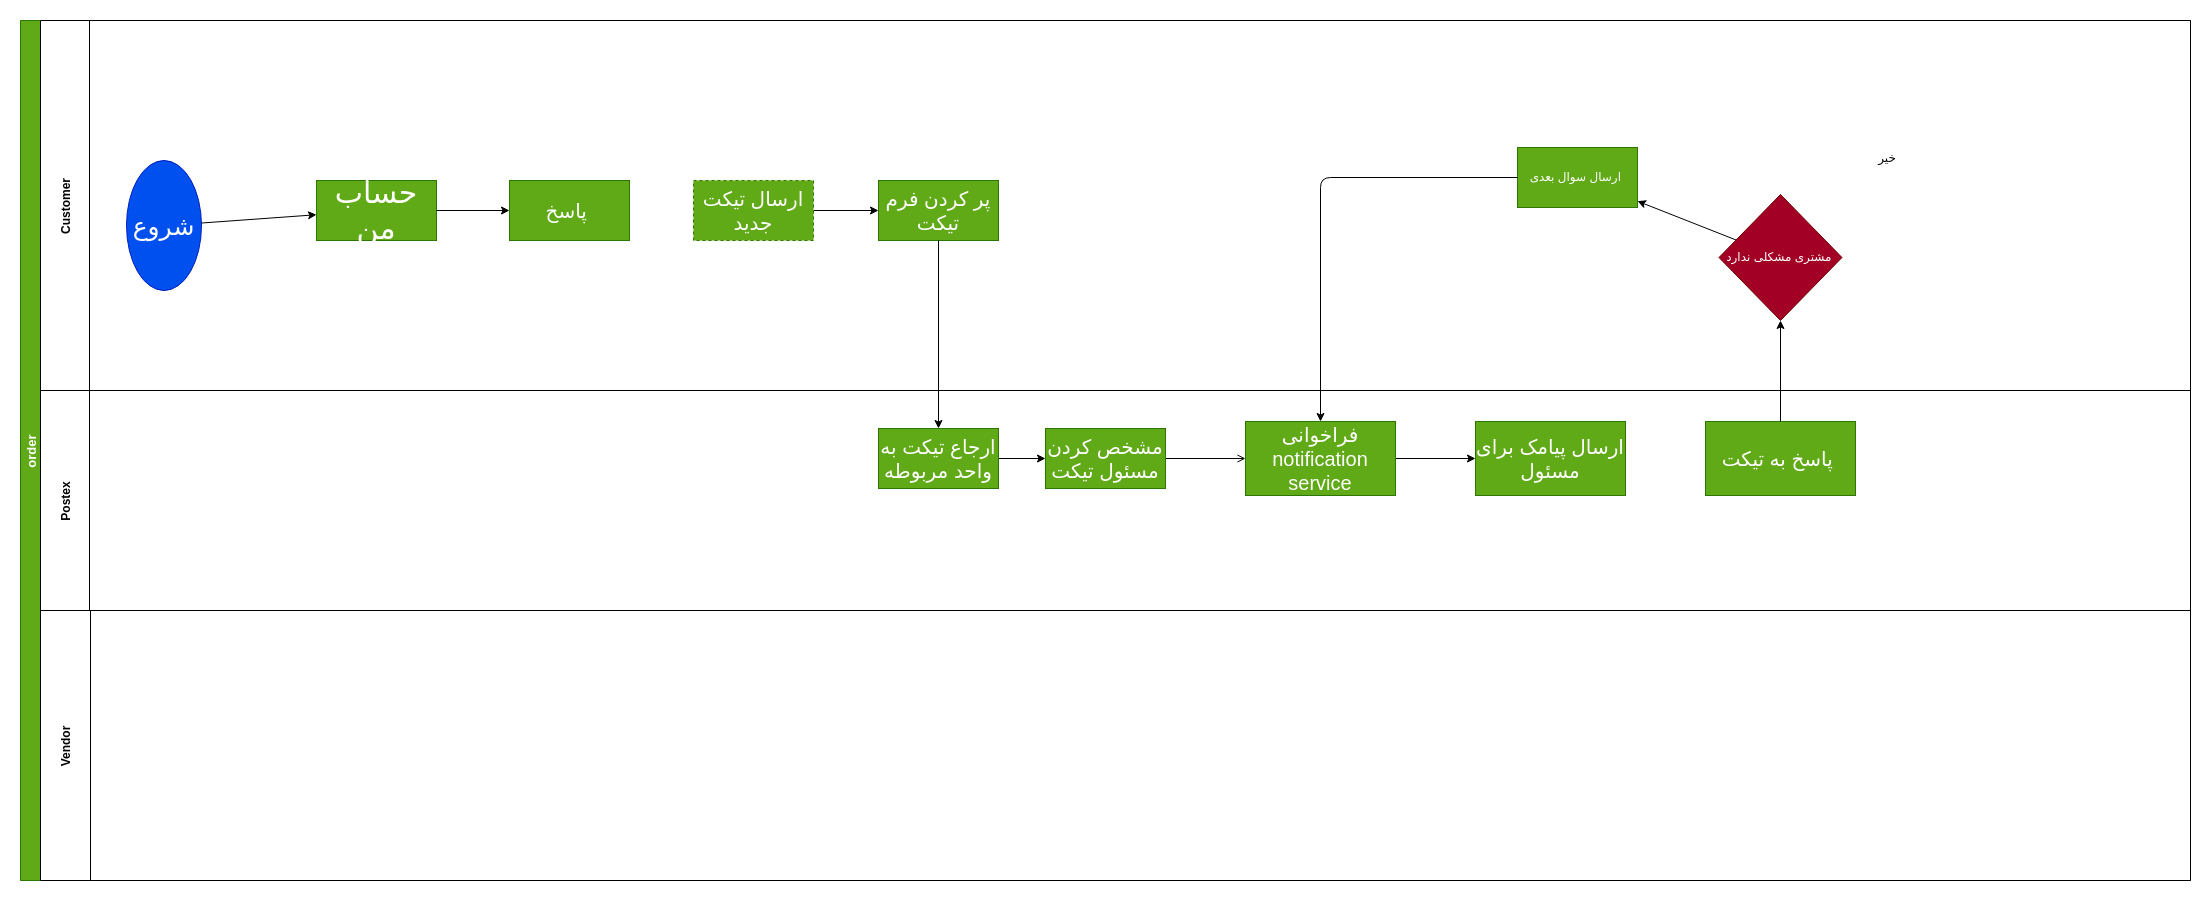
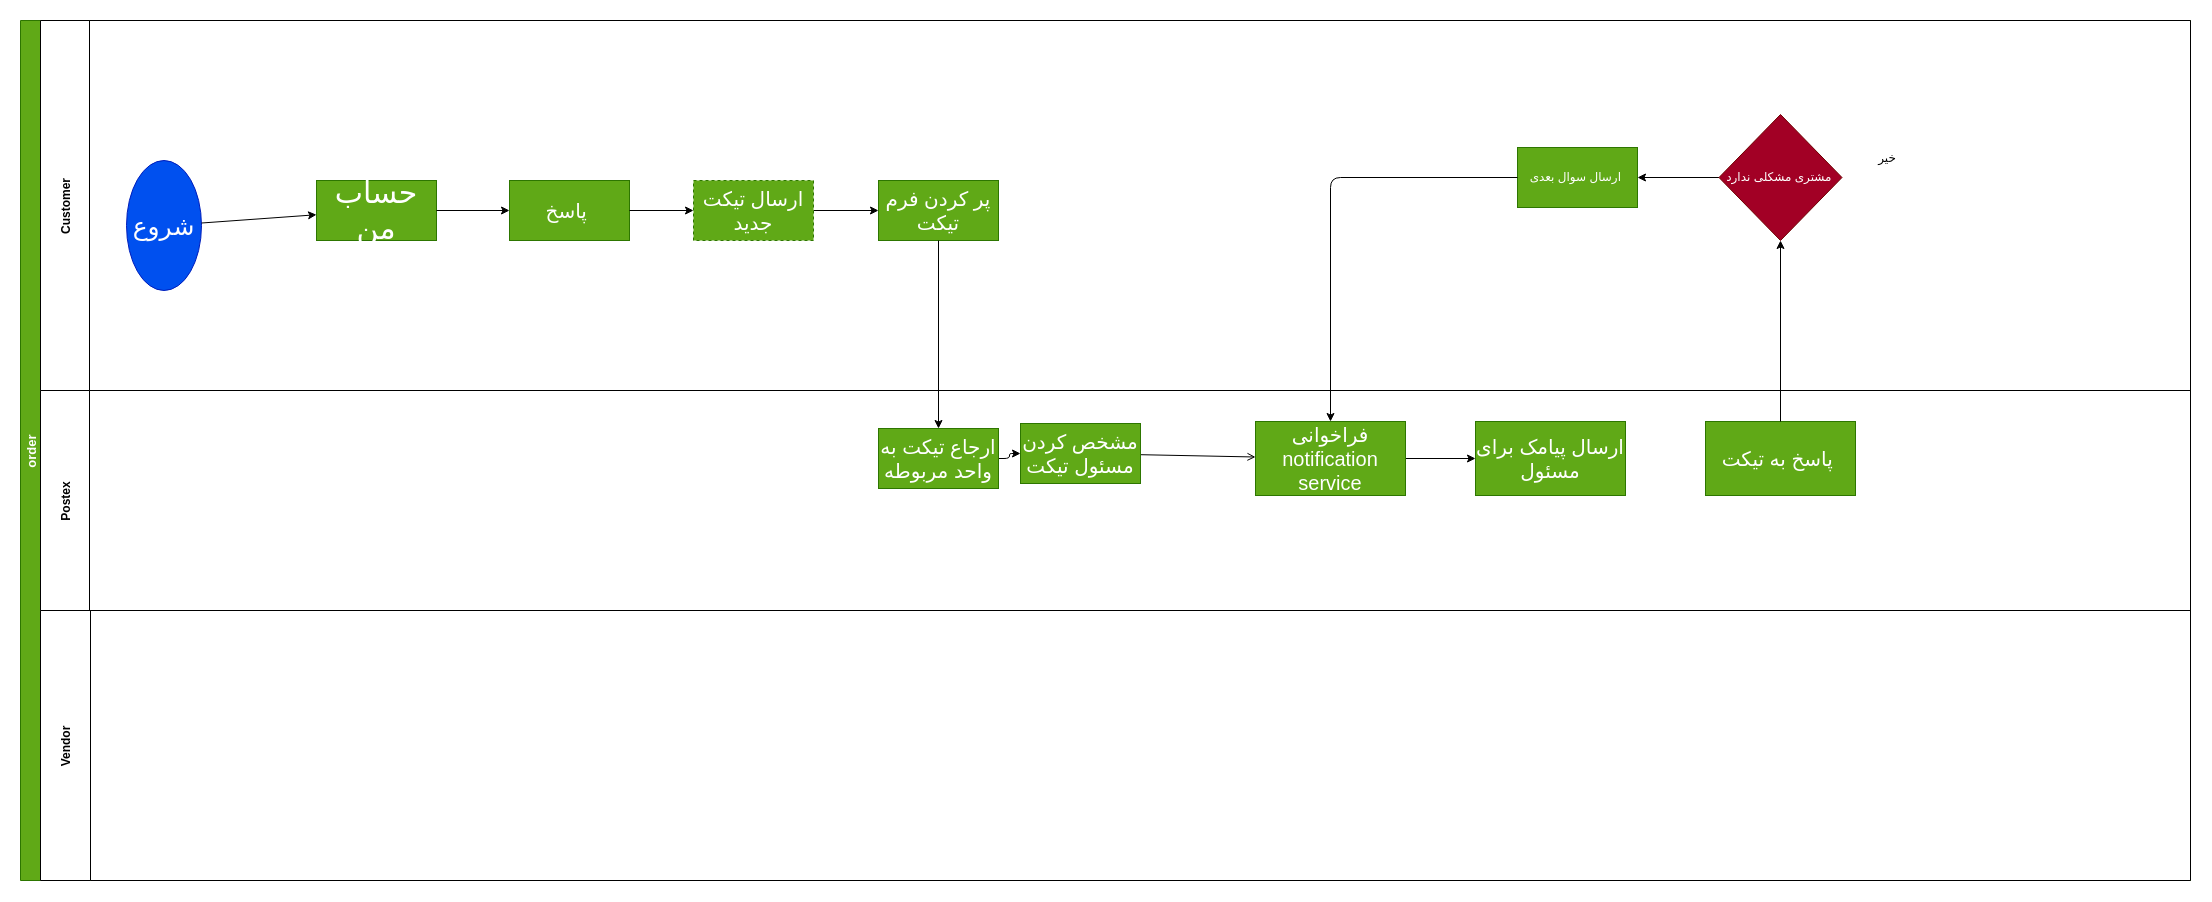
none -> (658, 211)
(1781, 258) -> (1781, 178)
(1106, 459) -> (1081, 454)
(1321, 459) -> (1331, 459)
